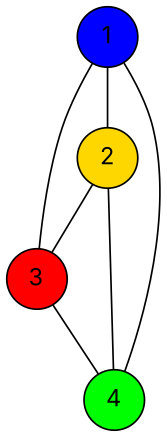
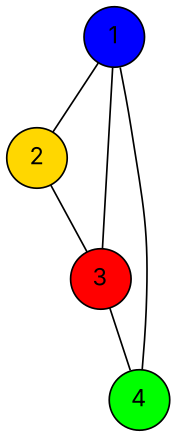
(111, 279) -> none
